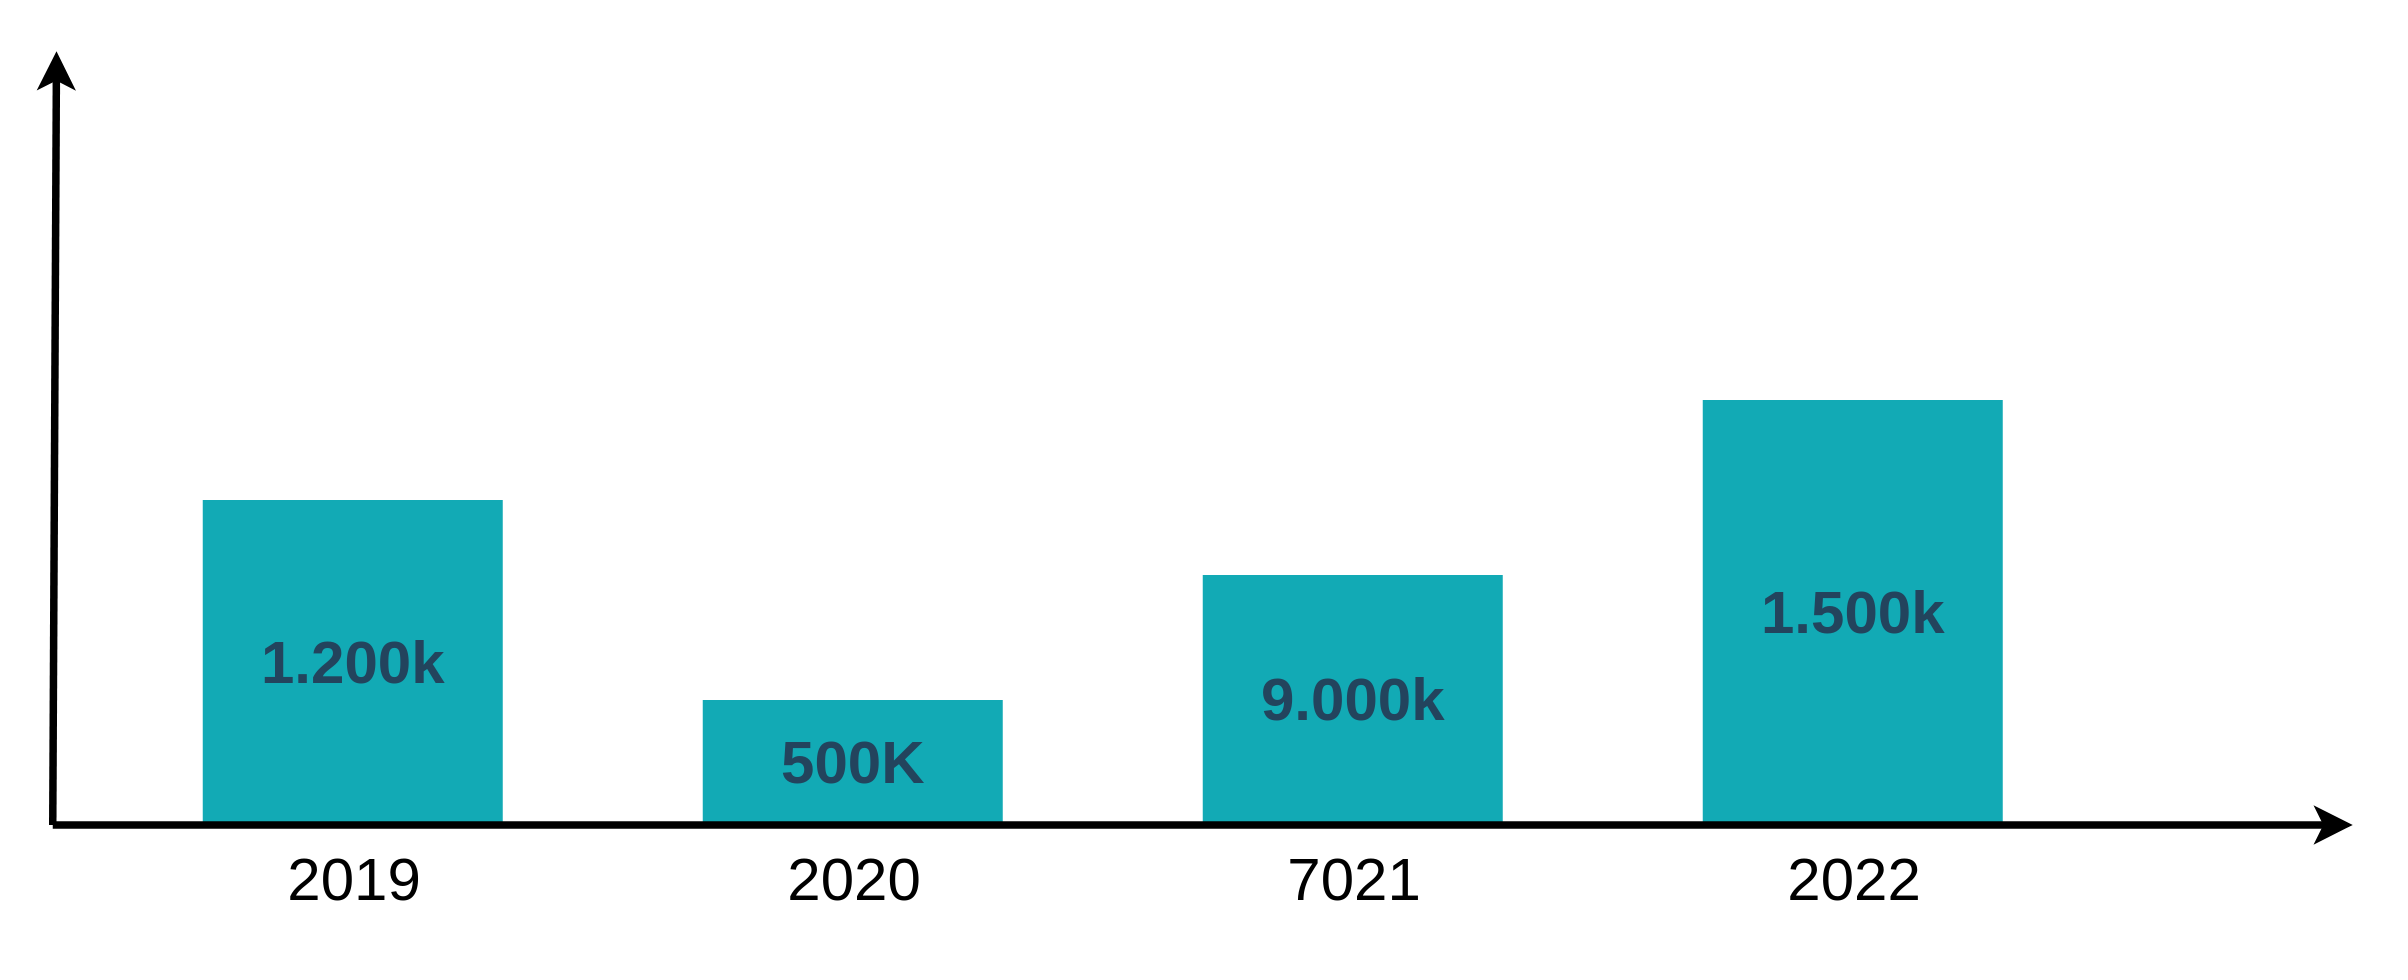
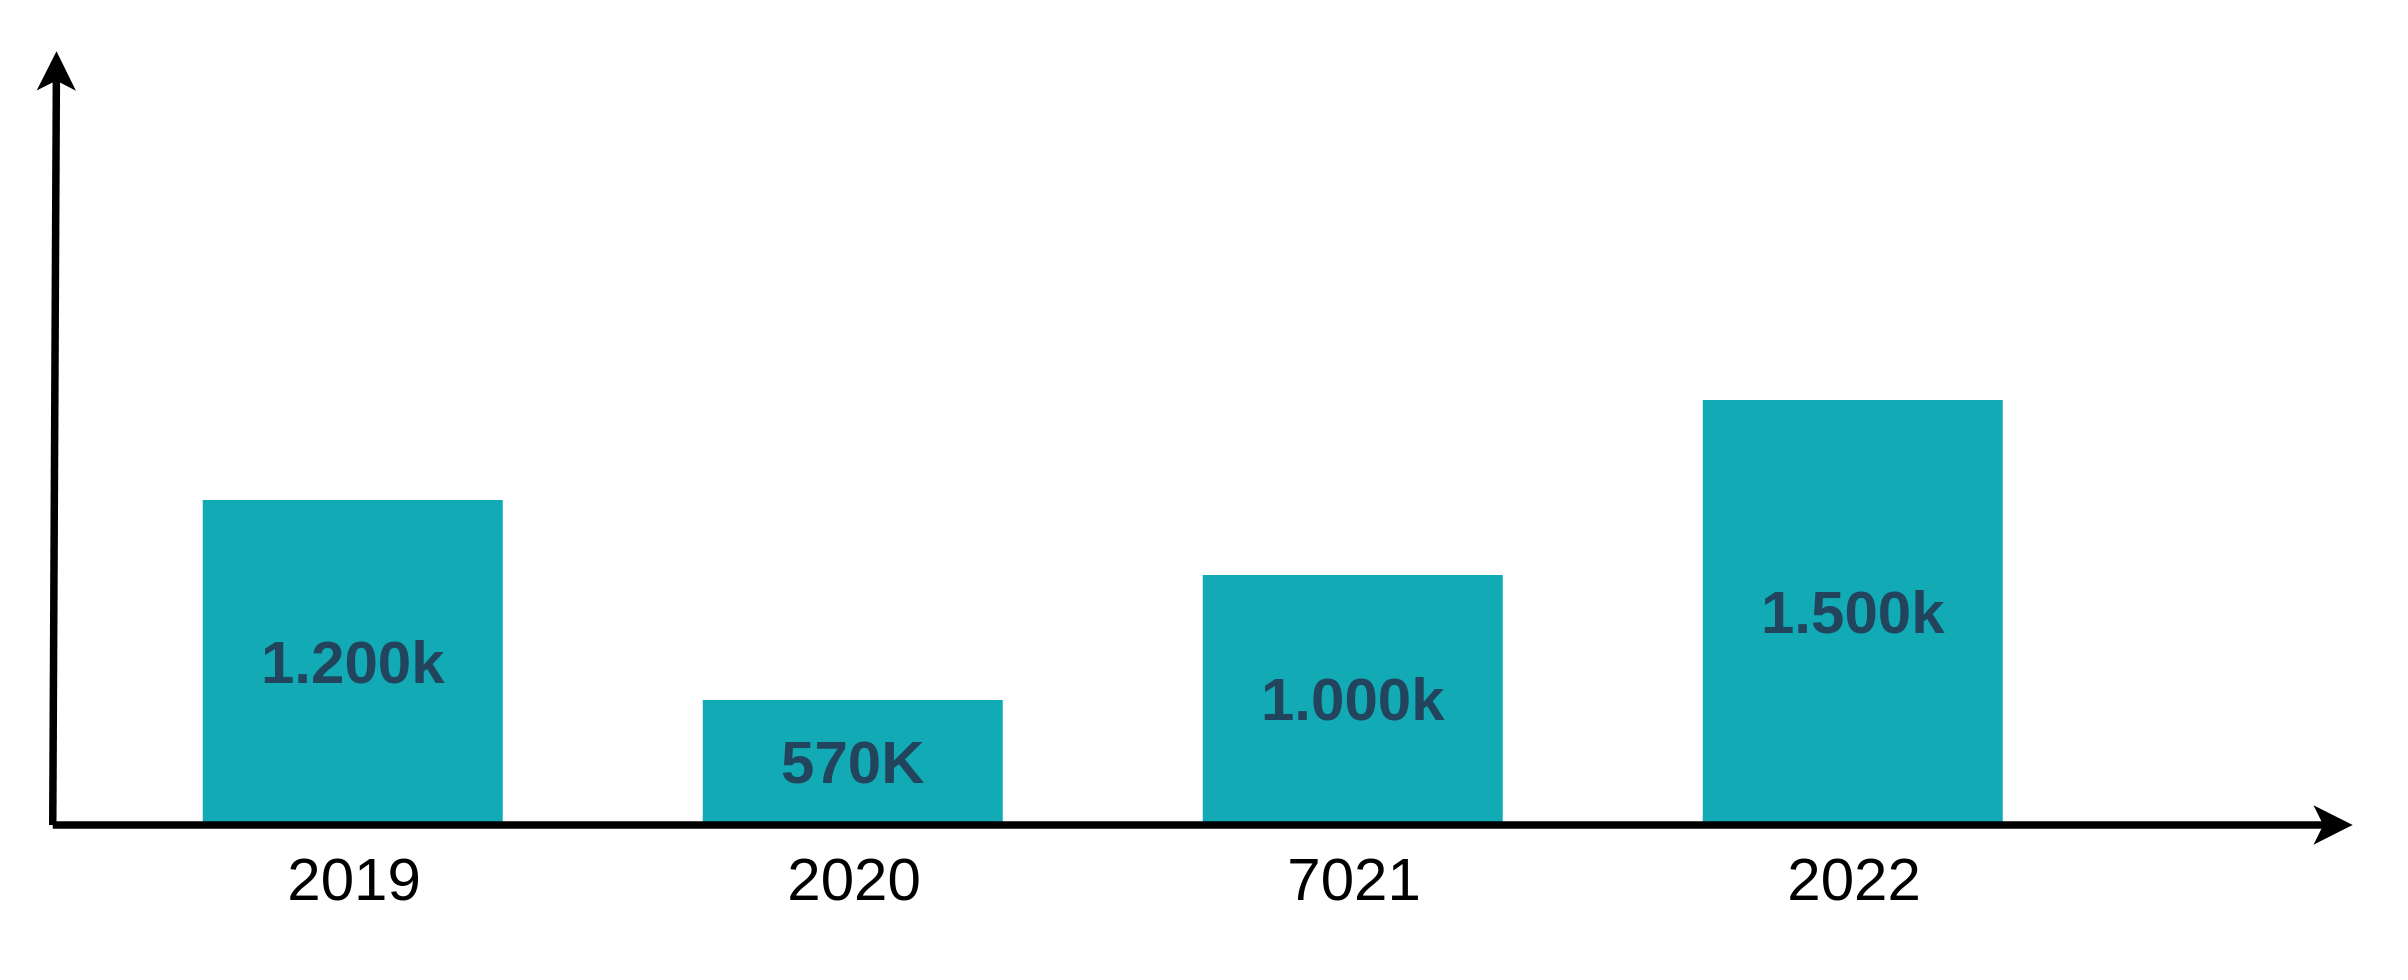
(1354, 701) -> (1354, 701)
(854, 764) -> (854, 764)
